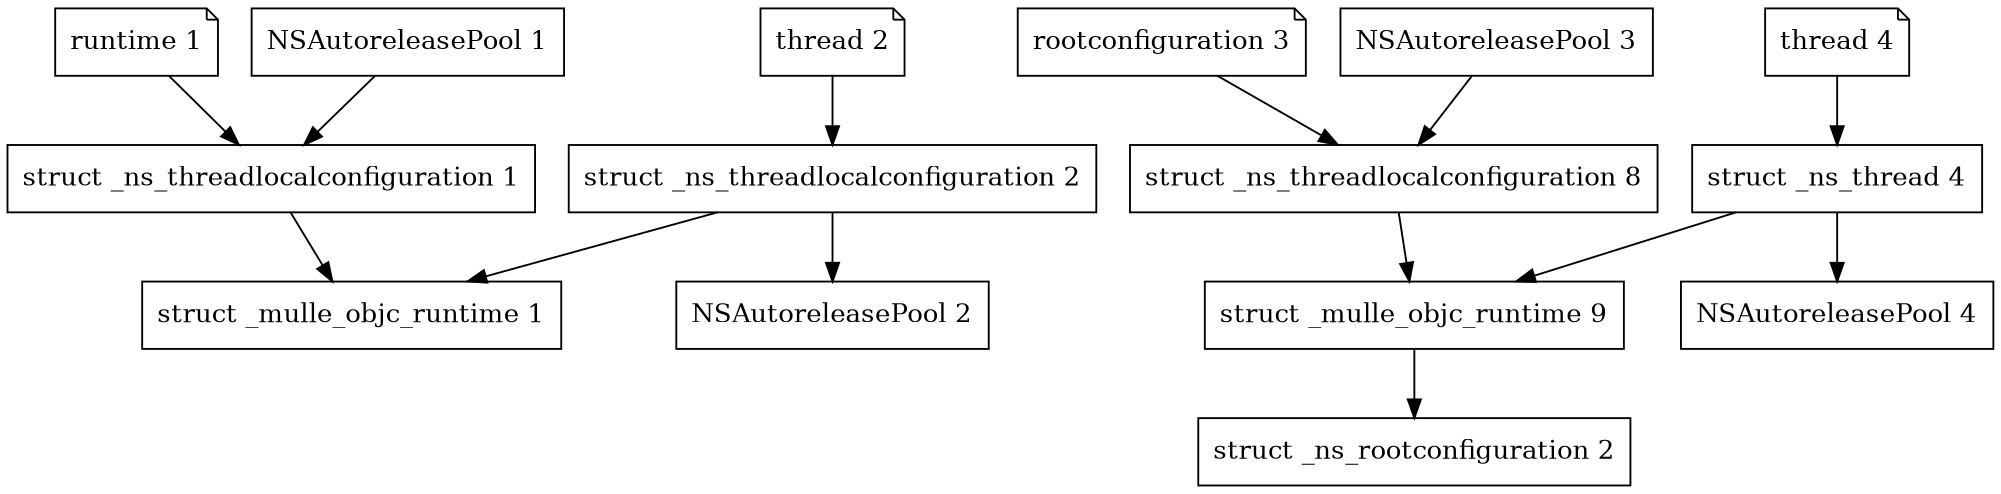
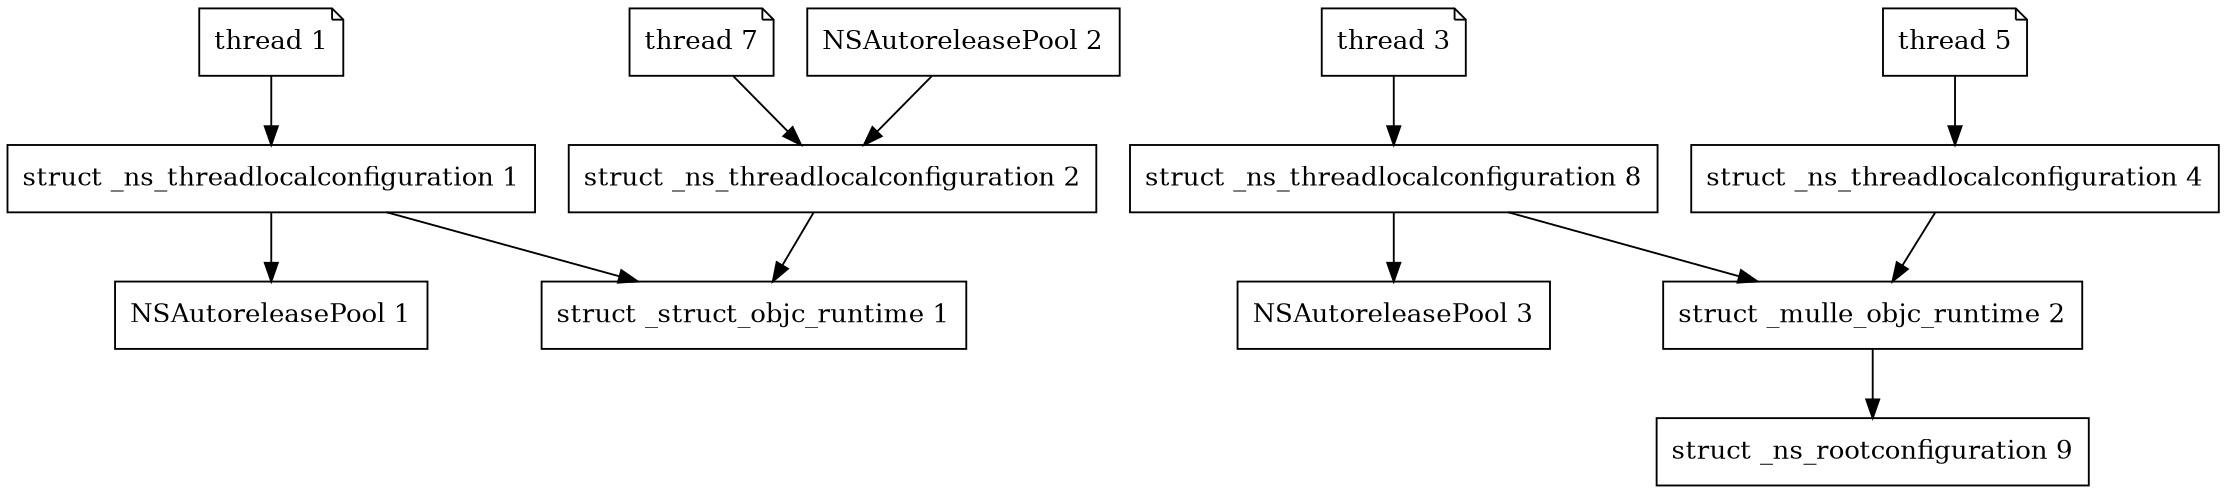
(137, 42) -> (271, 42)
(833, 42) -> (702, 42)
(1162, 42) -> (1394, 42)
(1837, 42) -> (1955, 42)
(1451, 103) -> (1394, 238)
(346, 104) -> (271, 238)
(1837, 179) -> (1955, 179)
(833, 238) -> (904, 104)
(352, 315) -> (754, 315)
(1414, 315) -> (1873, 315)
(1837, 315) -> none
(1414, 452) -> (1873, 452)
